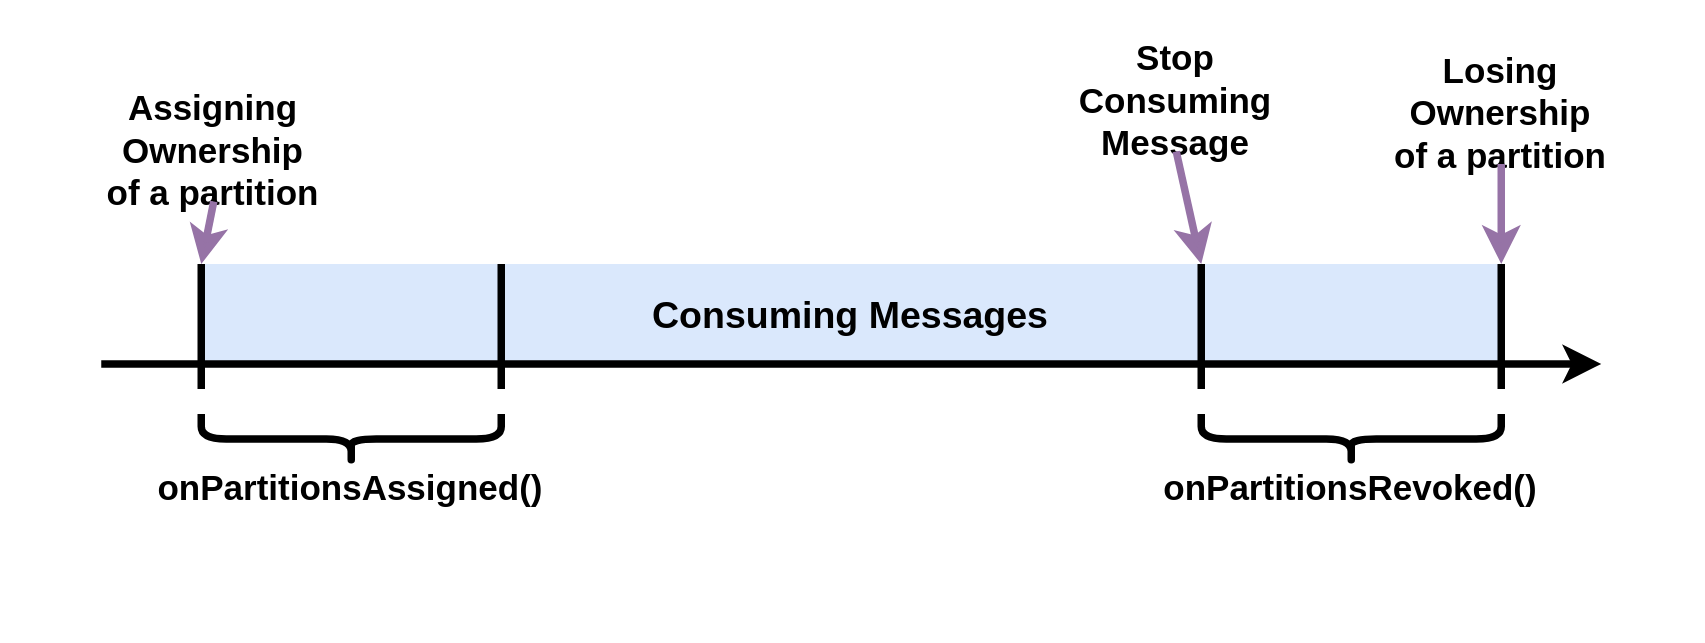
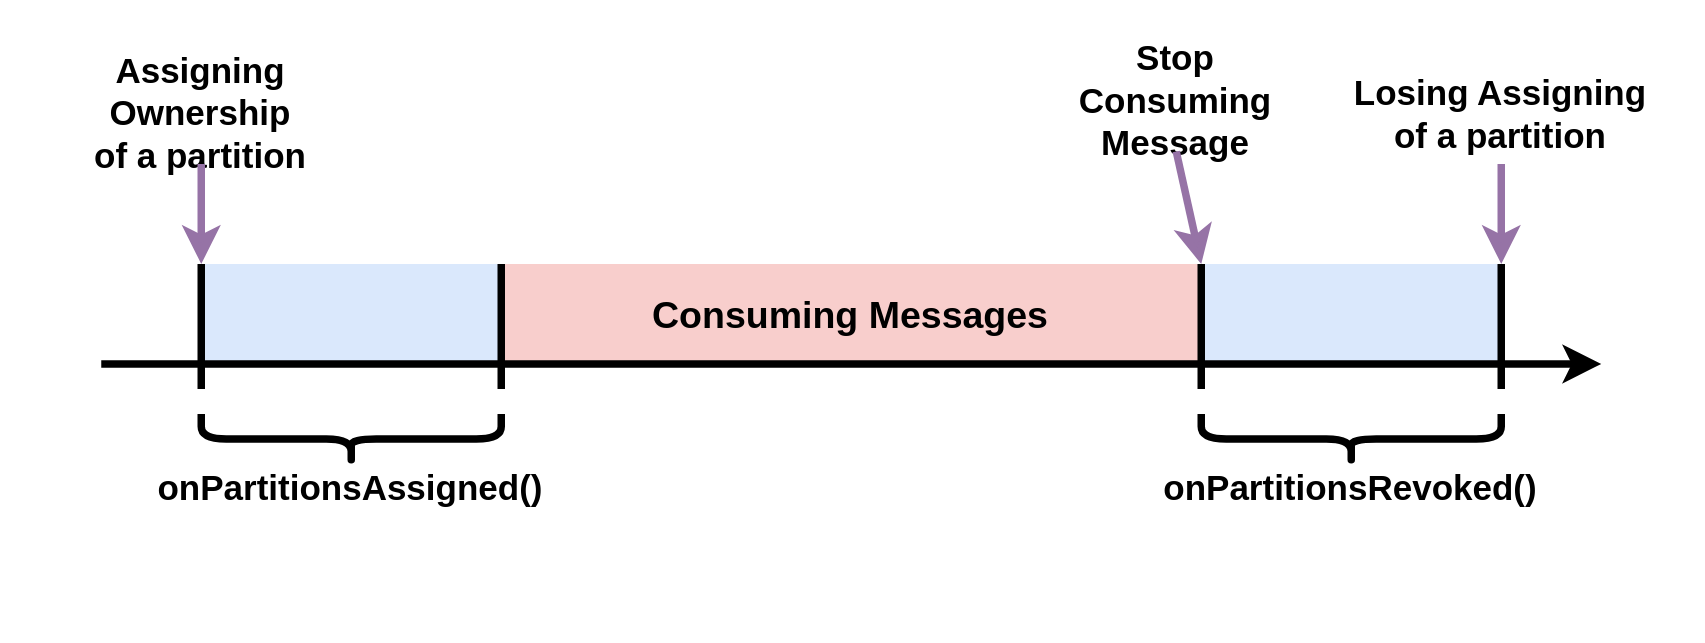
(1501, 114) -> (1501, 114)
(214, 151) -> (201, 114)
(851, 314) -> (851, 314)
